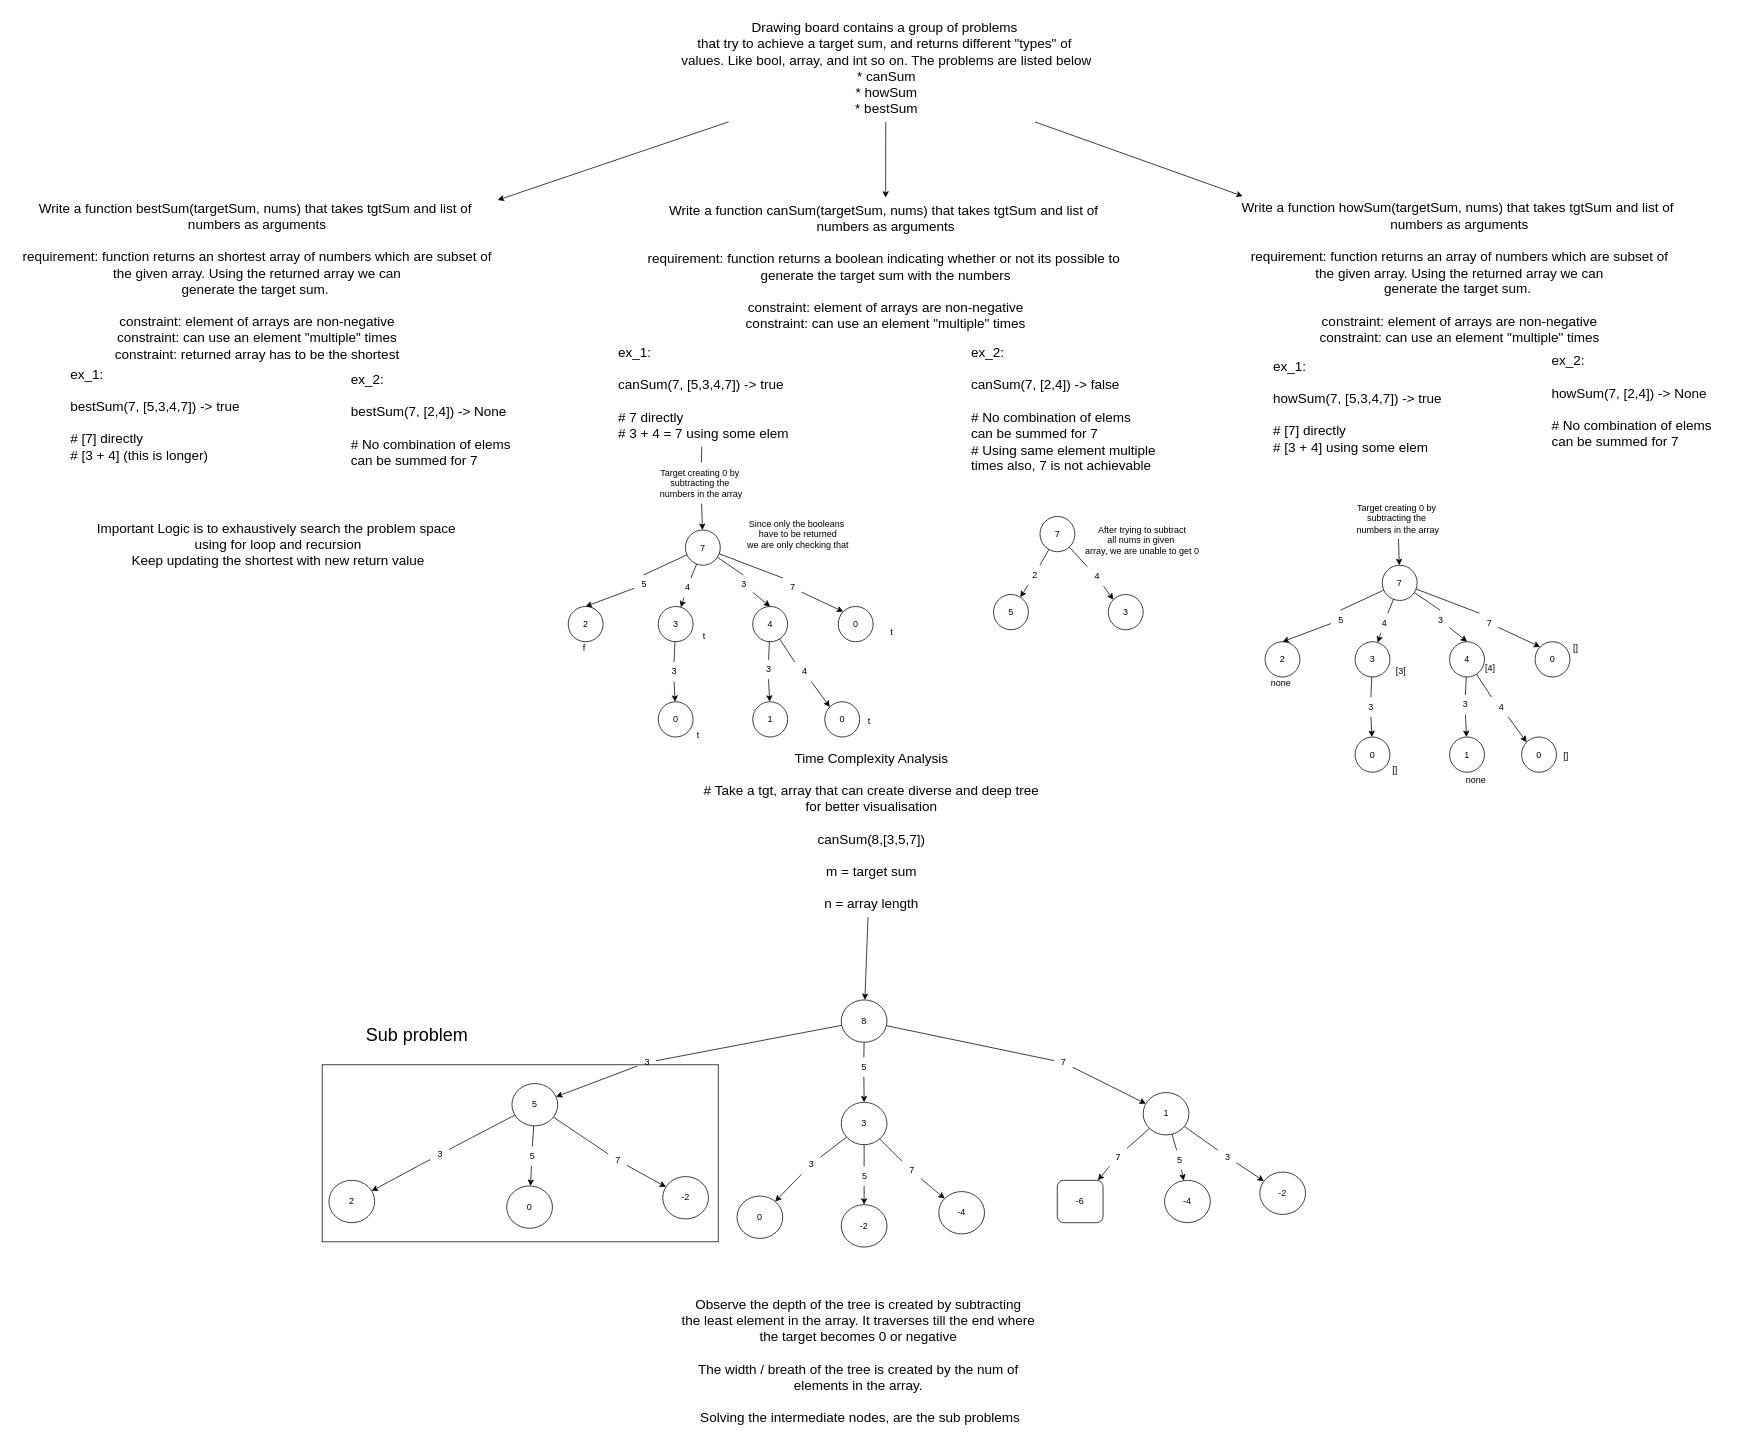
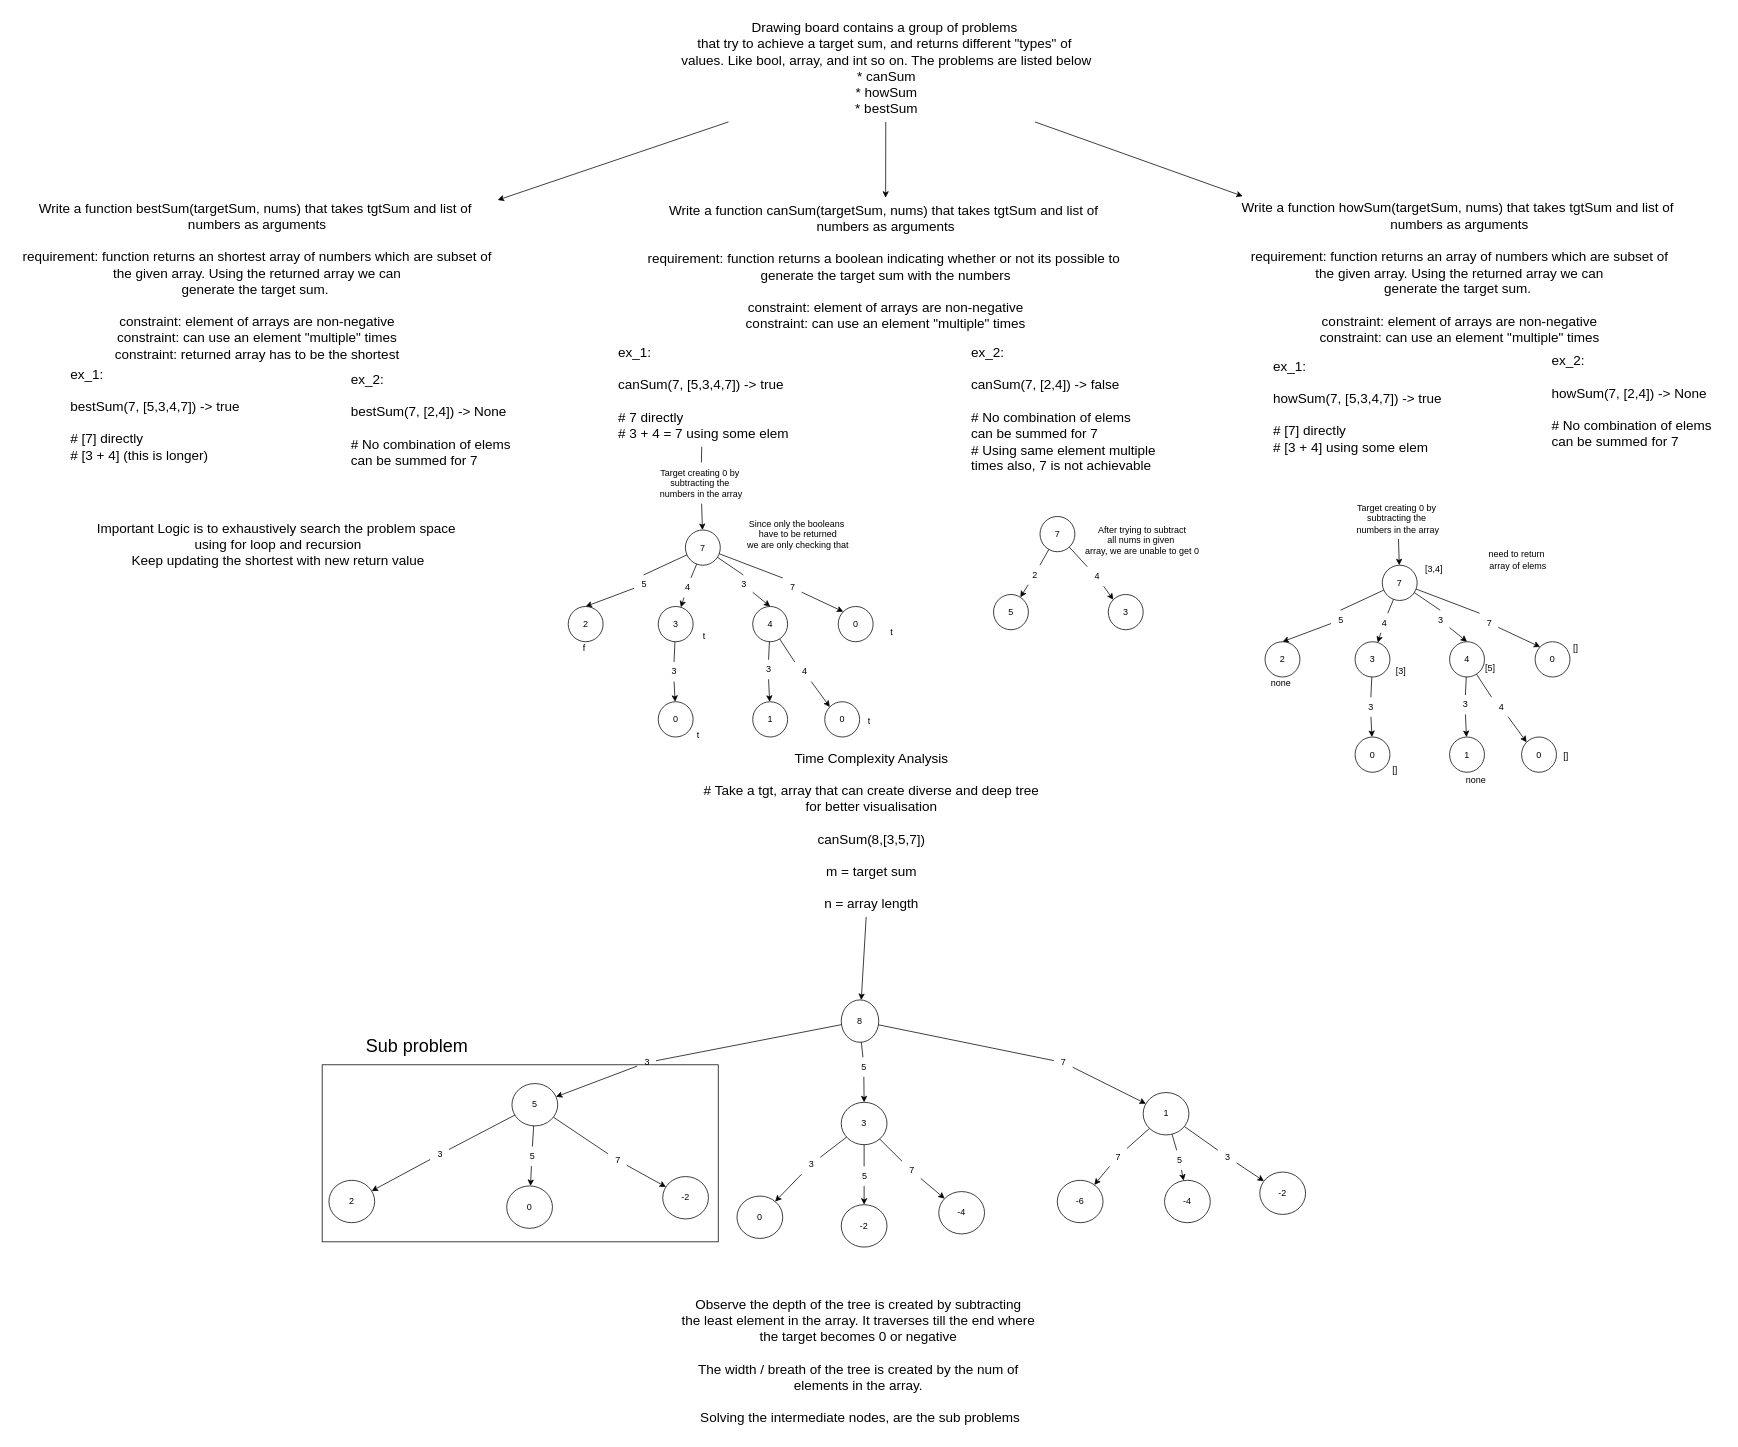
none -> (1518, 560)
none -> (1433, 569)
(1490, 669) -> (1490, 669)
(864, 1021) -> (860, 1021)
(417, 1035) -> (417, 1046)
(1080, 1201) -> (1080, 1201)
